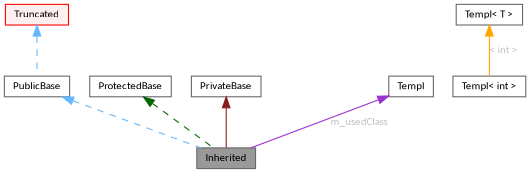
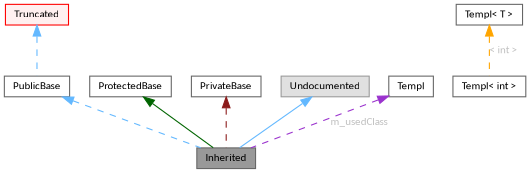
(489, 56) -> (489, 56)
none -> (325, 86)
(315, 124) -> (315, 124)
(183, 126) -> (183, 126)
(226, 128) -> (226, 128)
